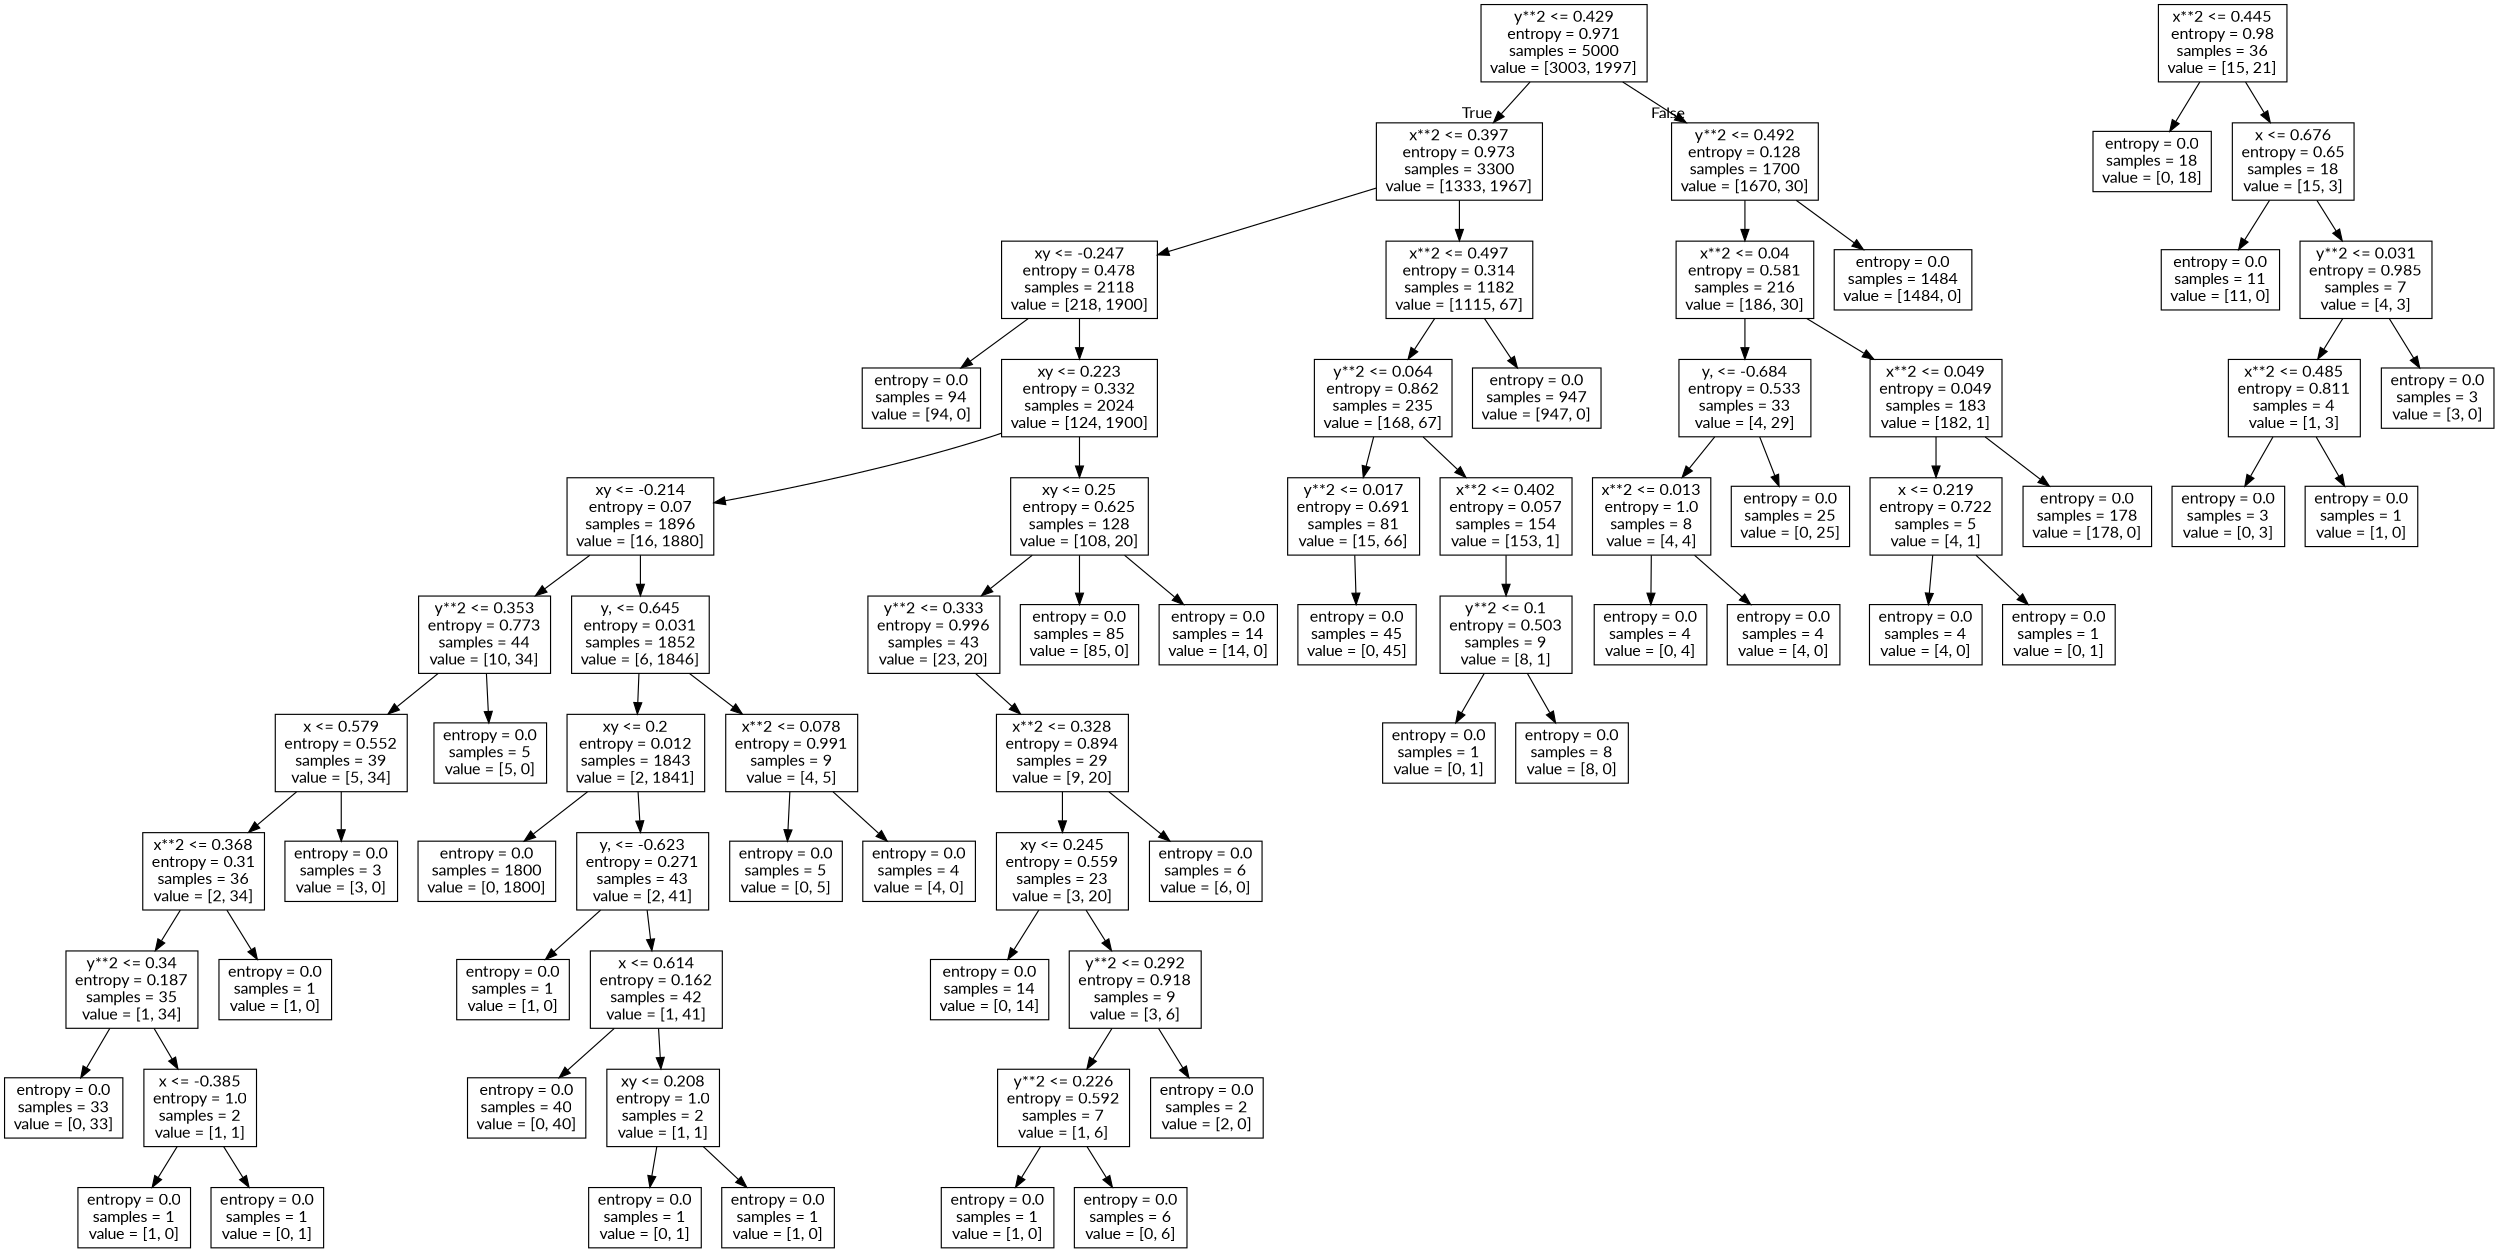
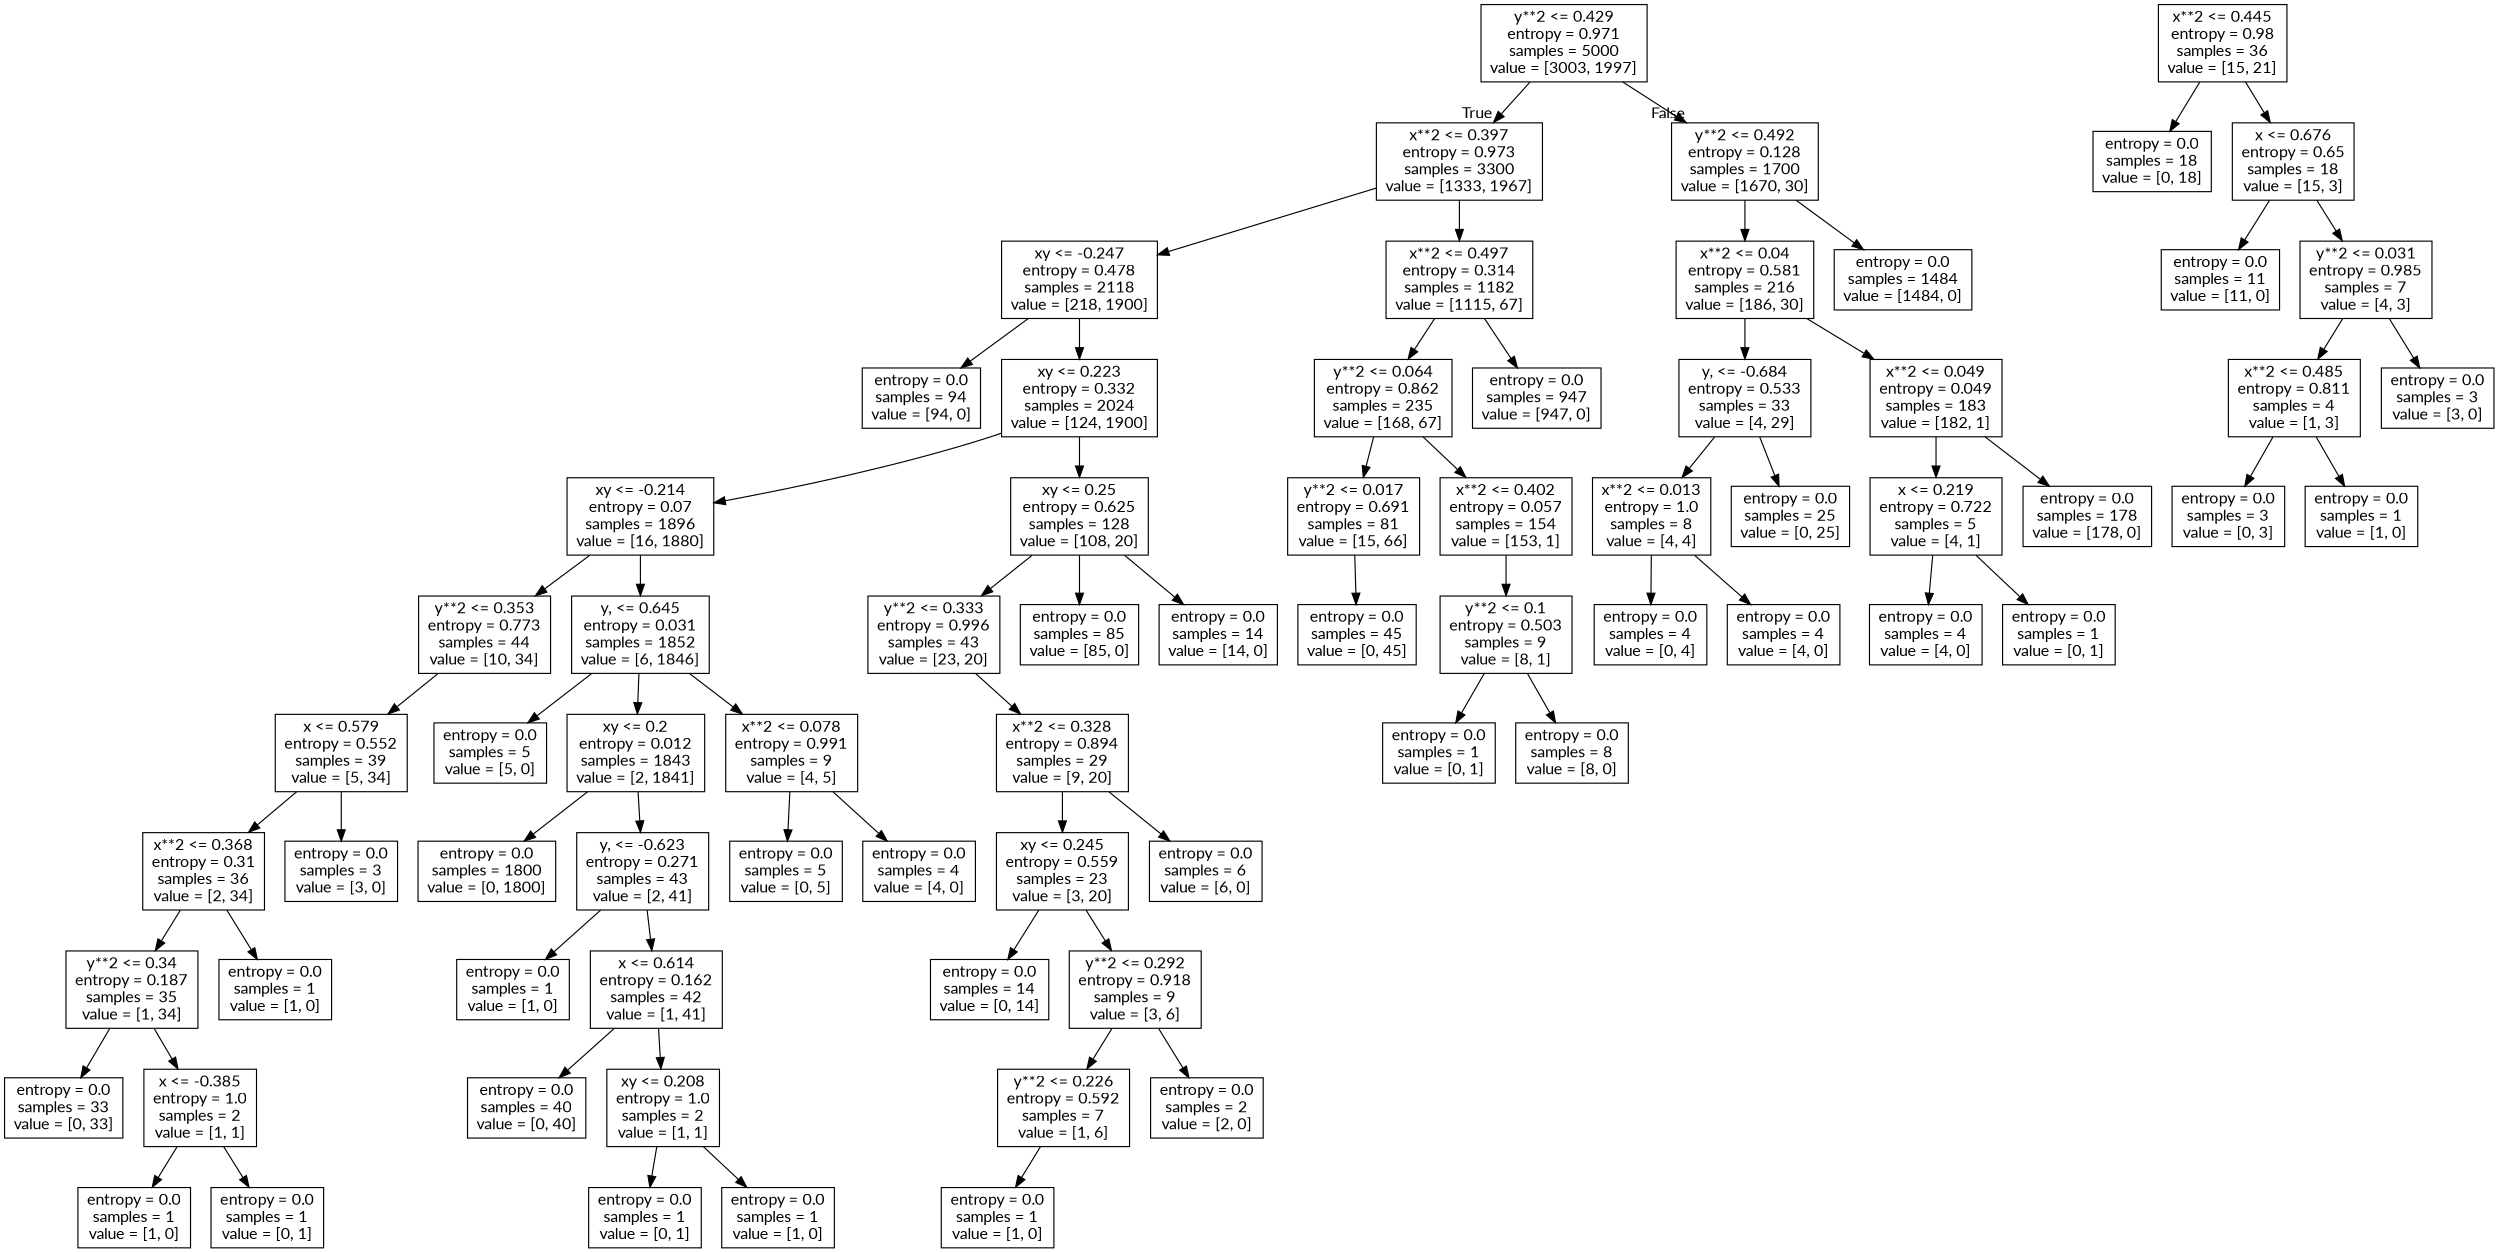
(487, 693) -> (564, 695)
(1131, 1218) -> none
